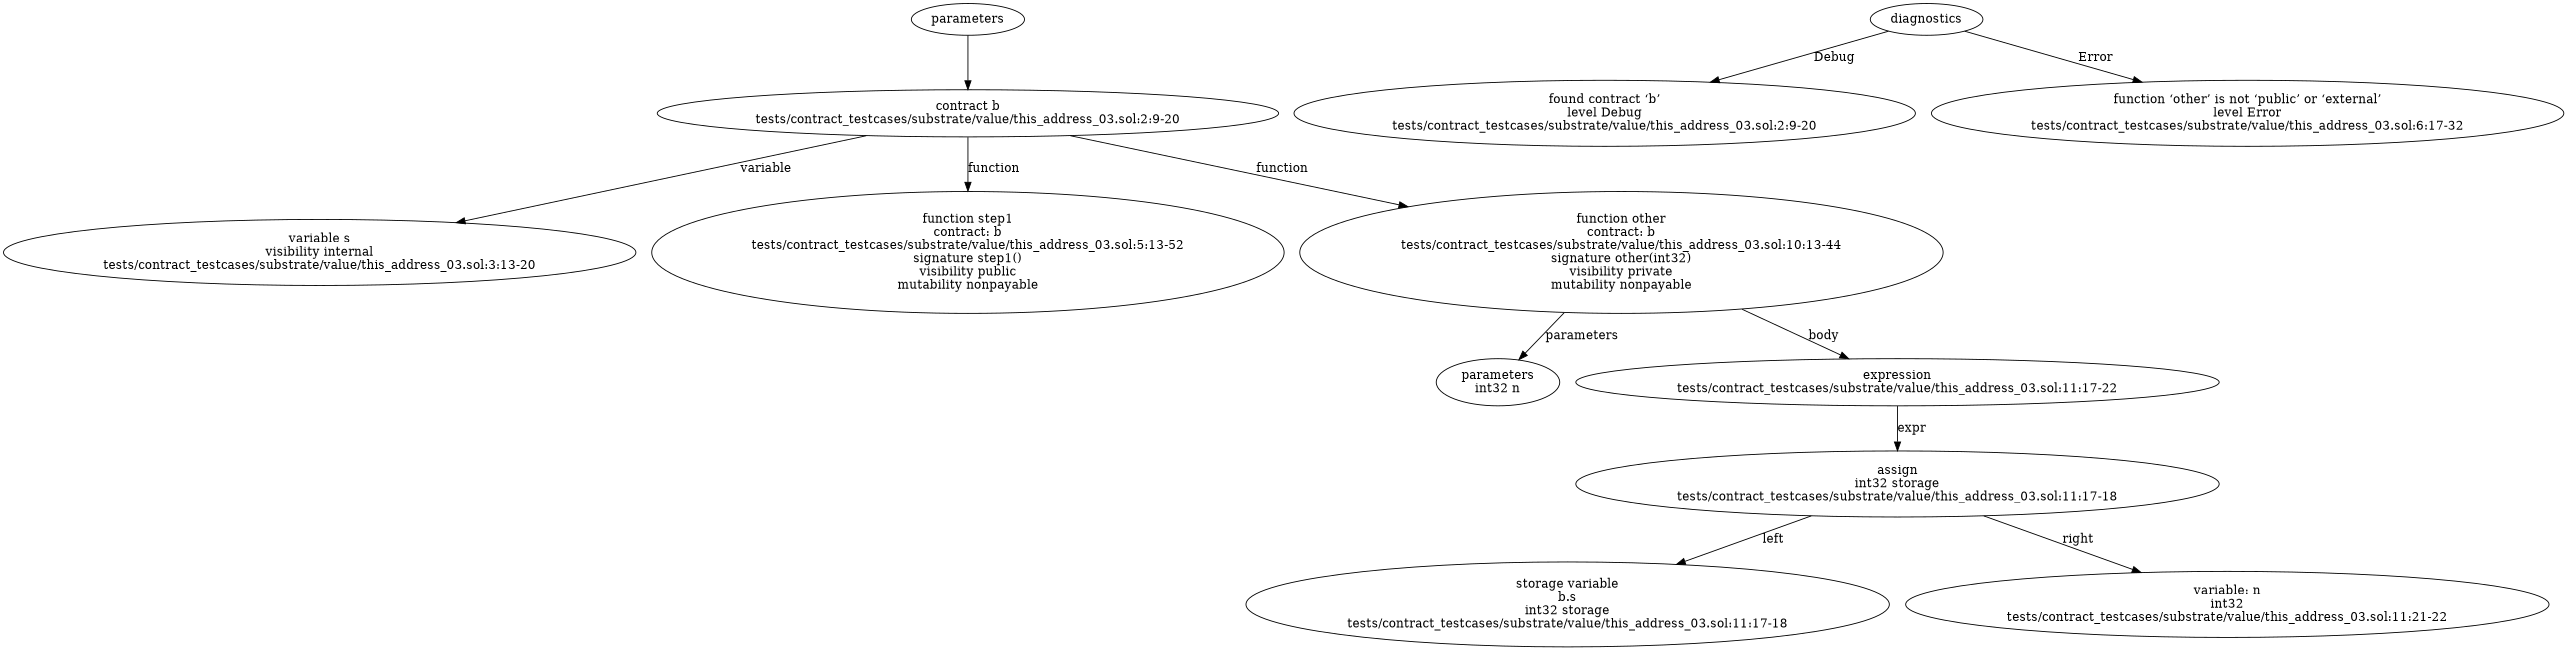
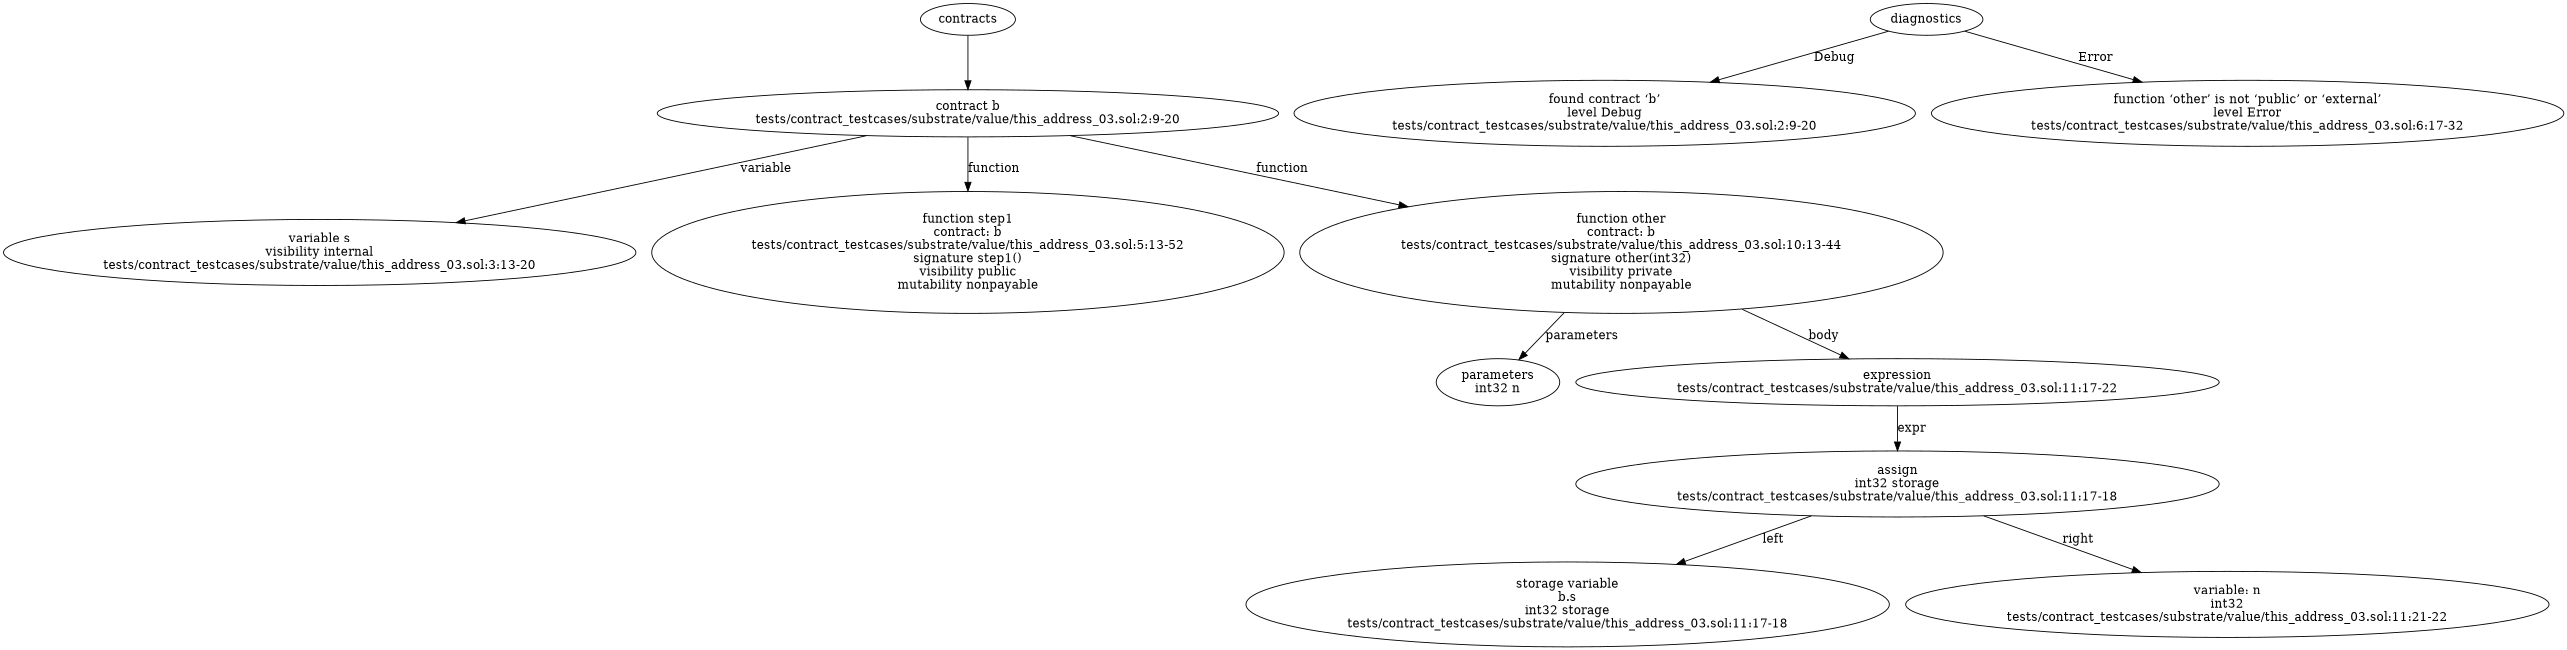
(968, 19) -> (968, 19)
